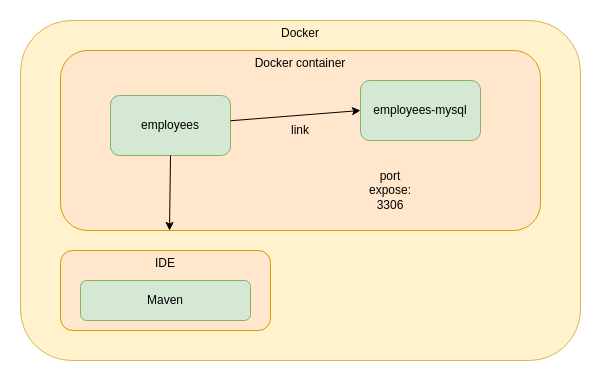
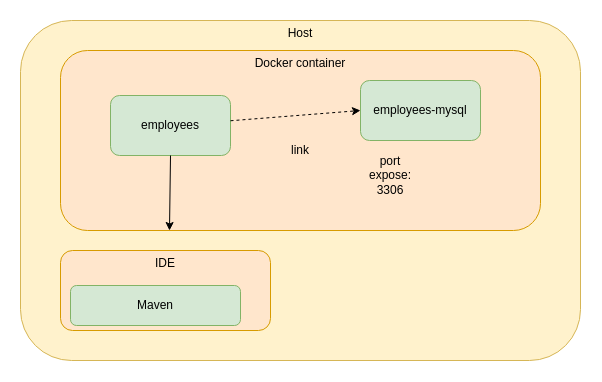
(301, 32) -> (301, 32)
(291, 116) -> (291, 116)
(301, 131) -> (301, 151)
(391, 191) -> (391, 176)
(166, 301) -> (156, 306)
